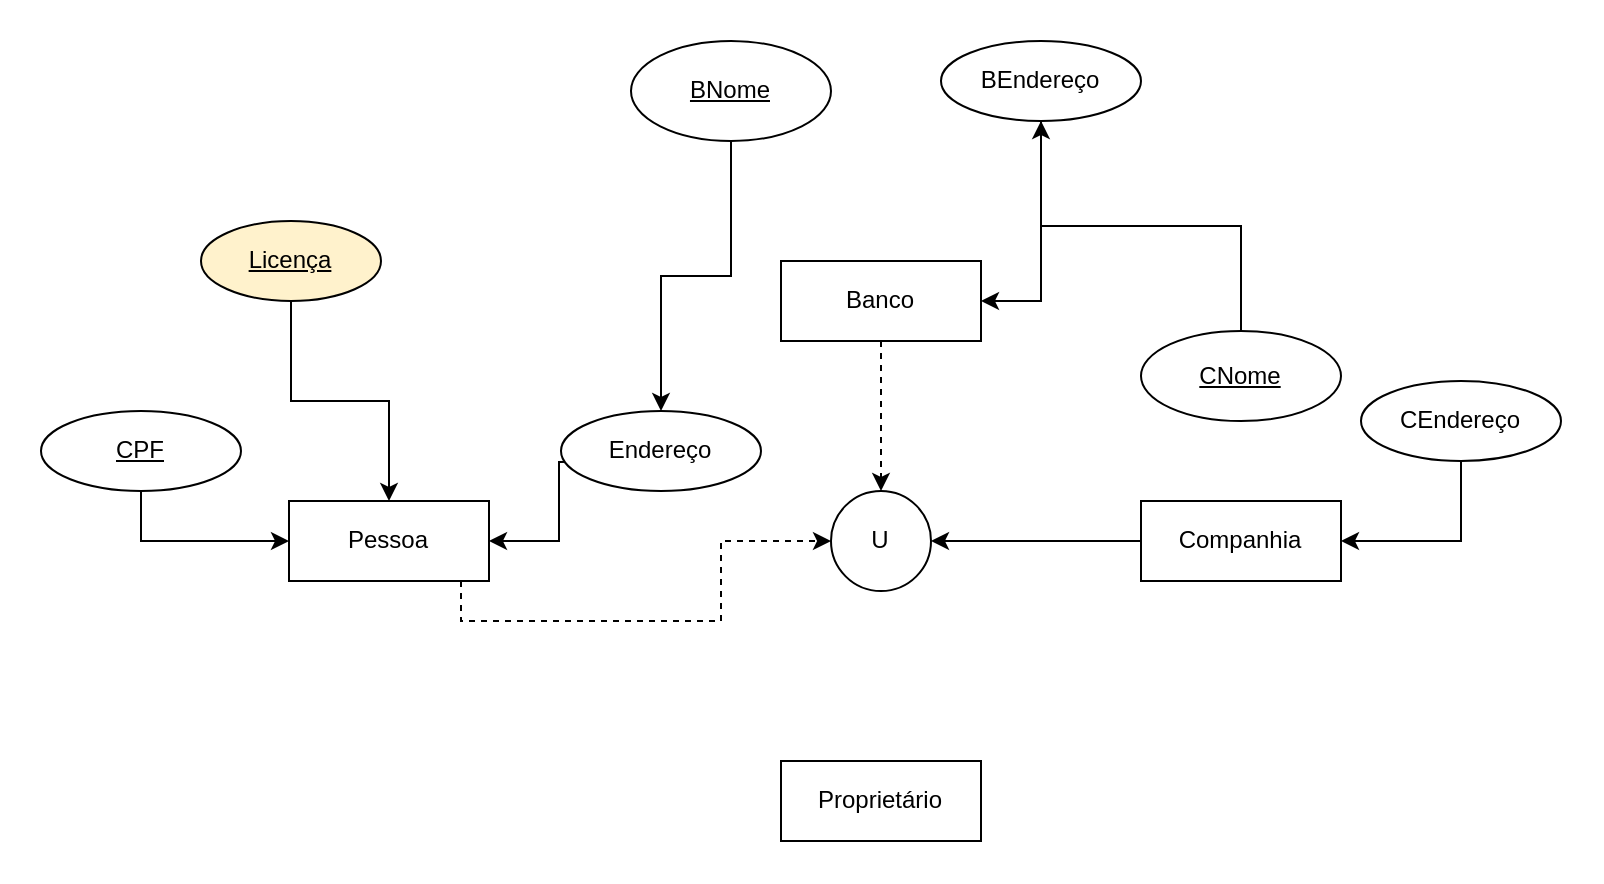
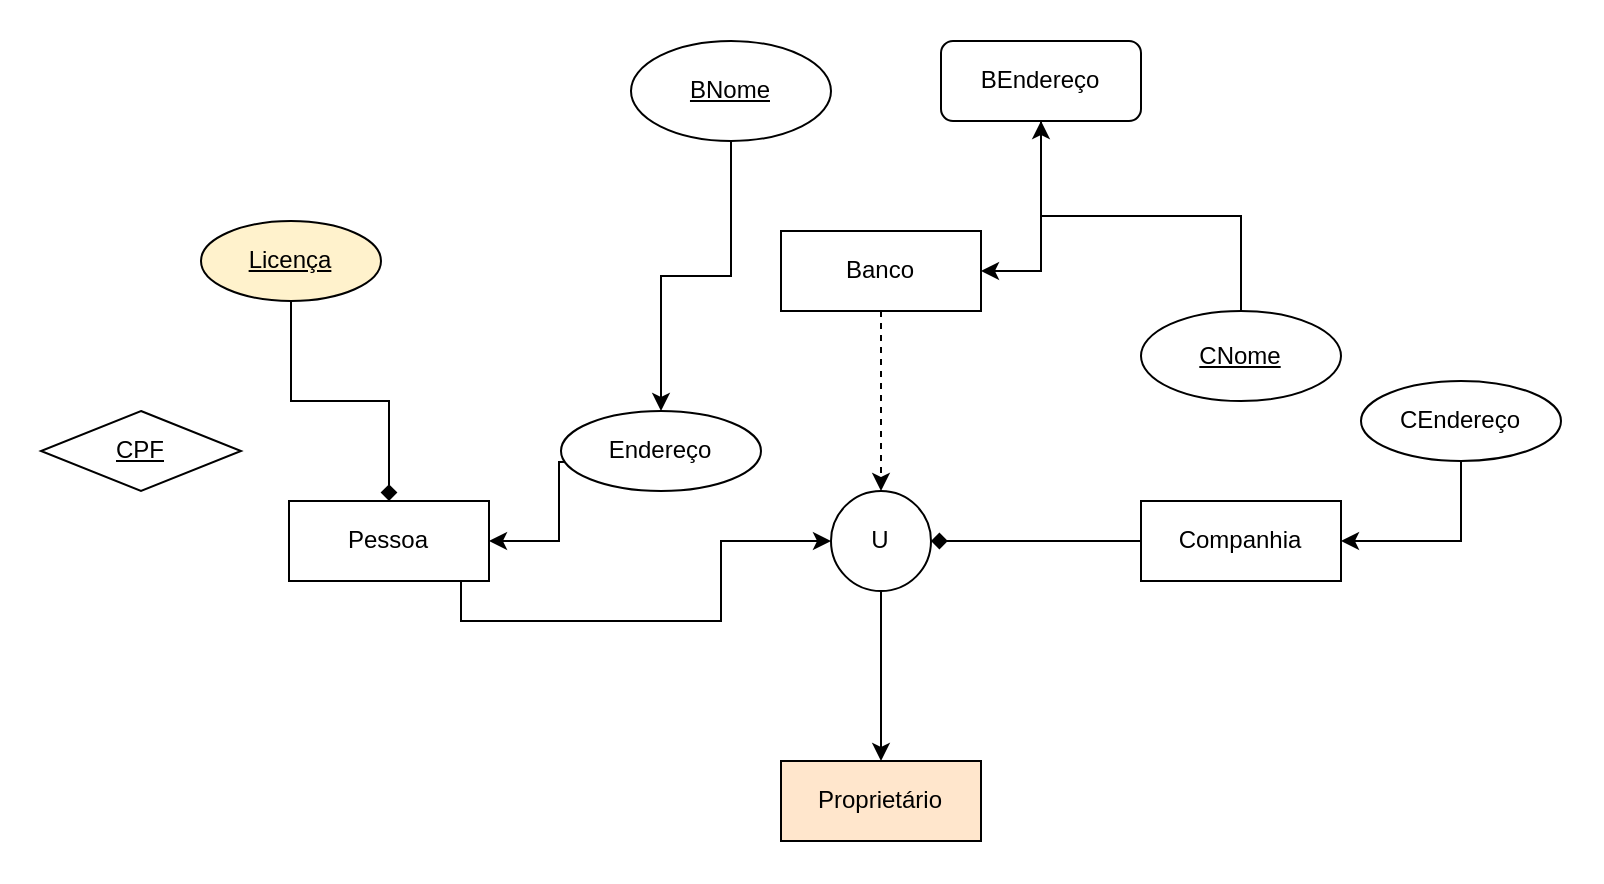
(1041, 81) -> (1041, 81)
(881, 301) -> (881, 271)
(1241, 376) -> (1241, 356)
(141, 451) -> (141, 451)
(389, 486) -> (389, 485)
(183, 541) -> none
(946, 541) -> (947, 541)
(661, 621) -> (661, 621)
none -> (881, 669)
(881, 801) -> (881, 801)
